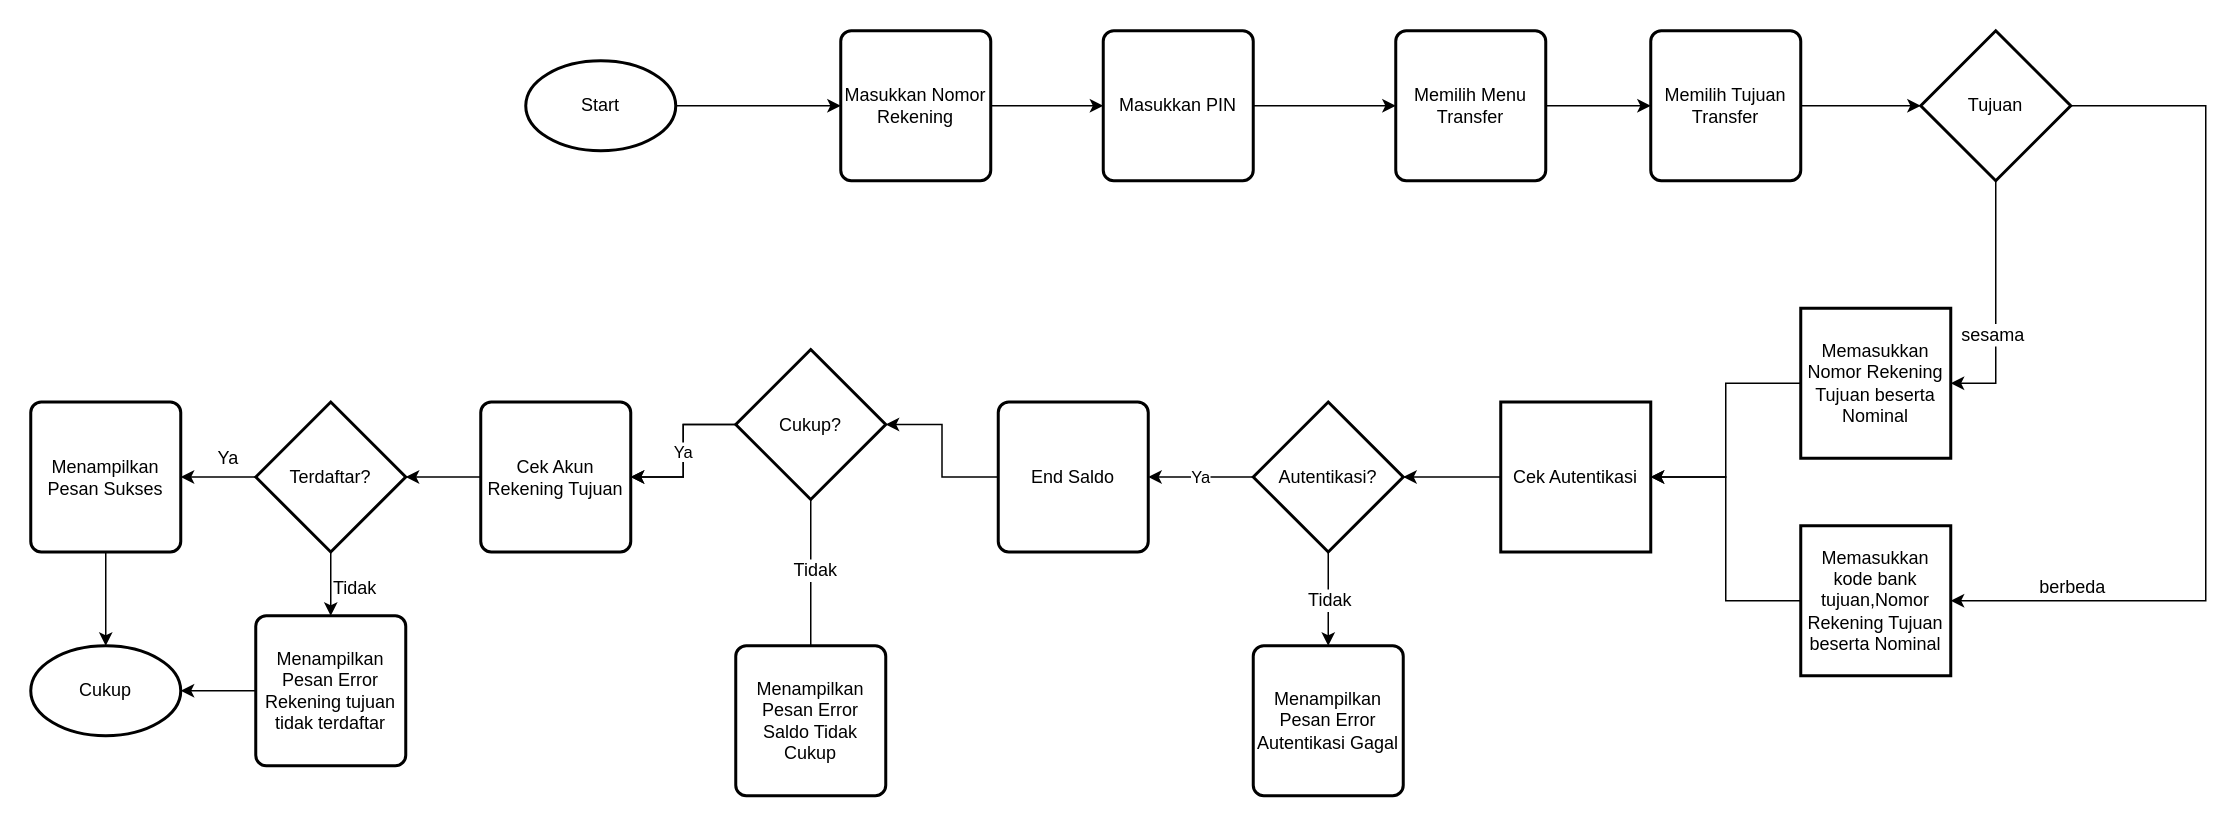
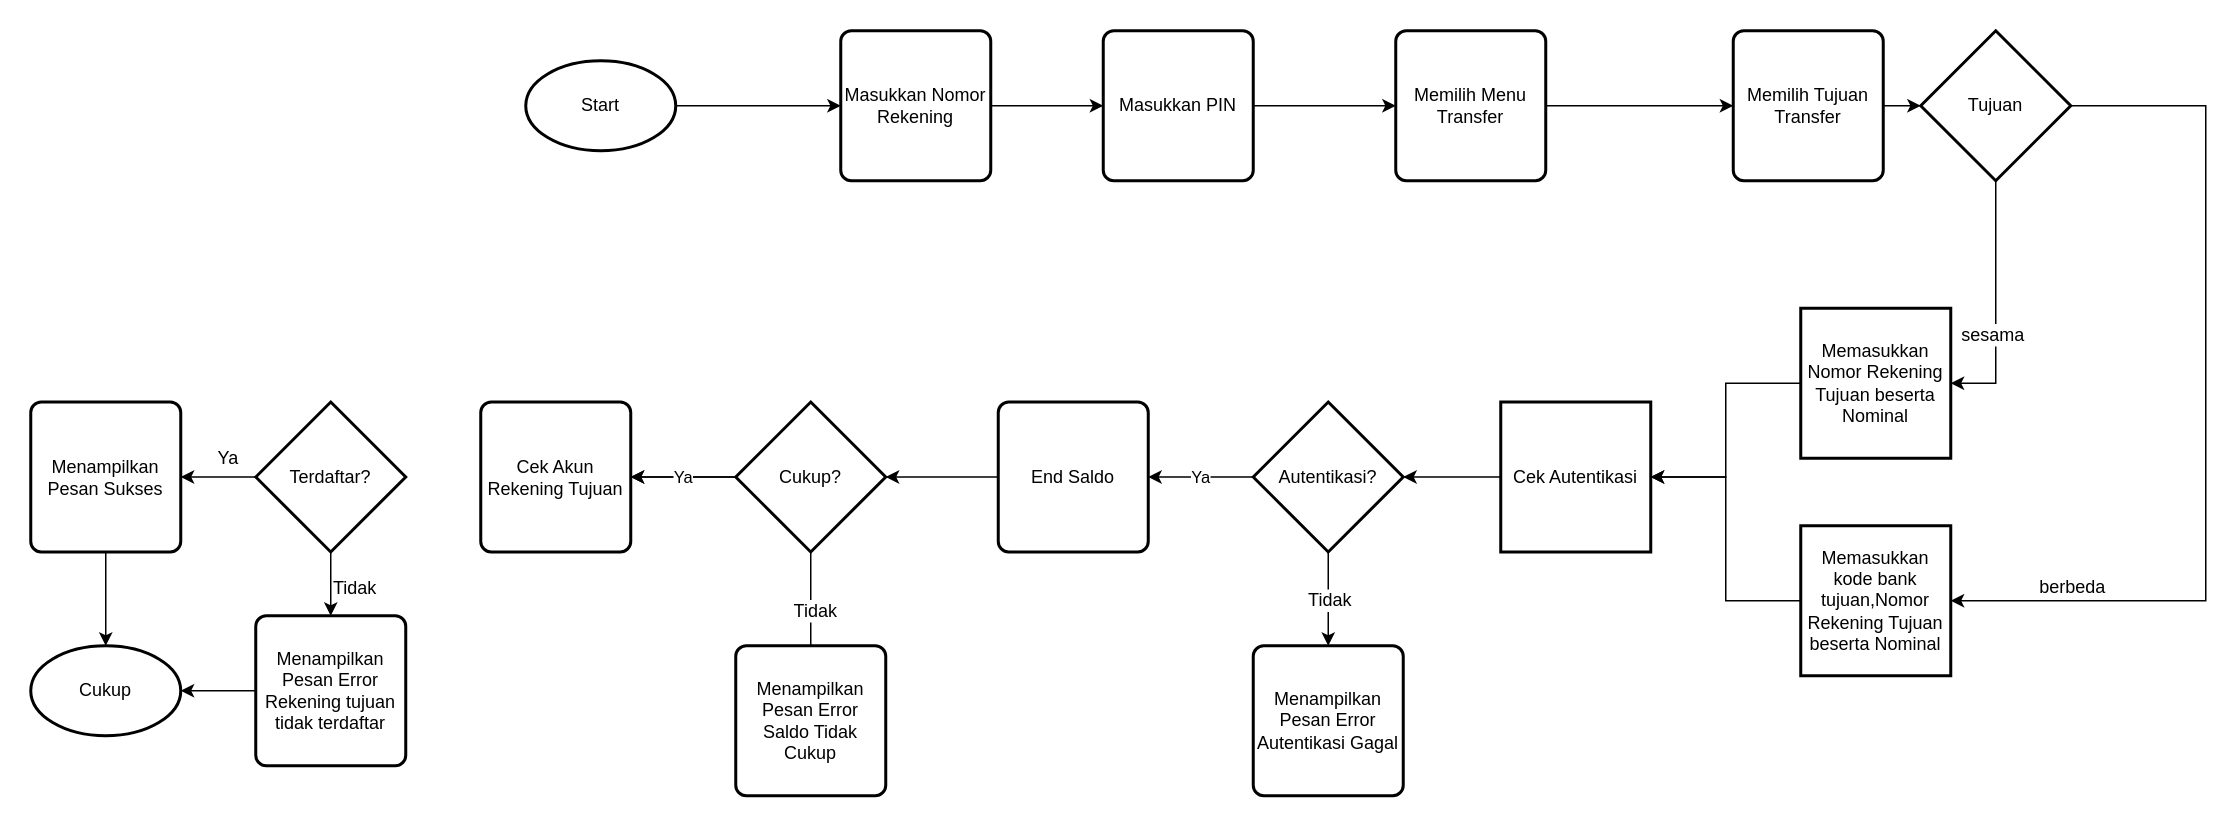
(1726, 106) -> (1808, 106)
(811, 425) -> (811, 477)
(448, 477) -> none
